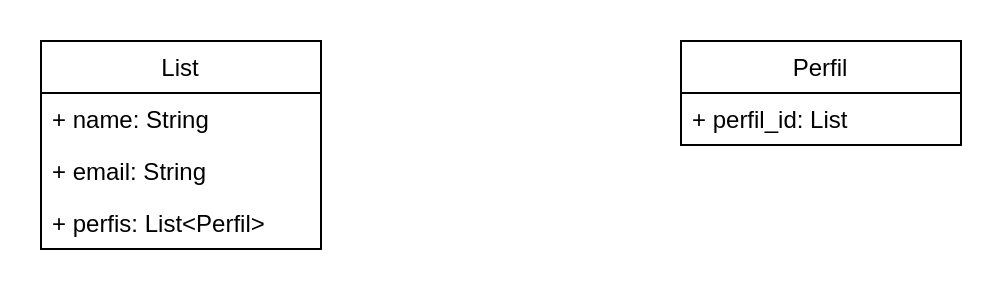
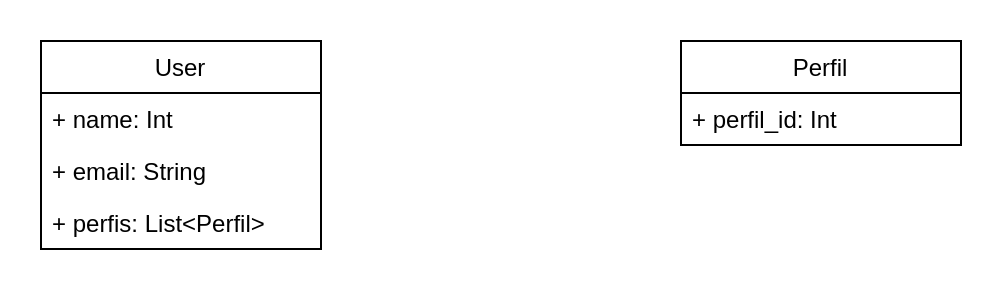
(180, 68) -> (180, 68)
(134, 120) -> (117, 120)
(784, 120) -> (781, 120)
